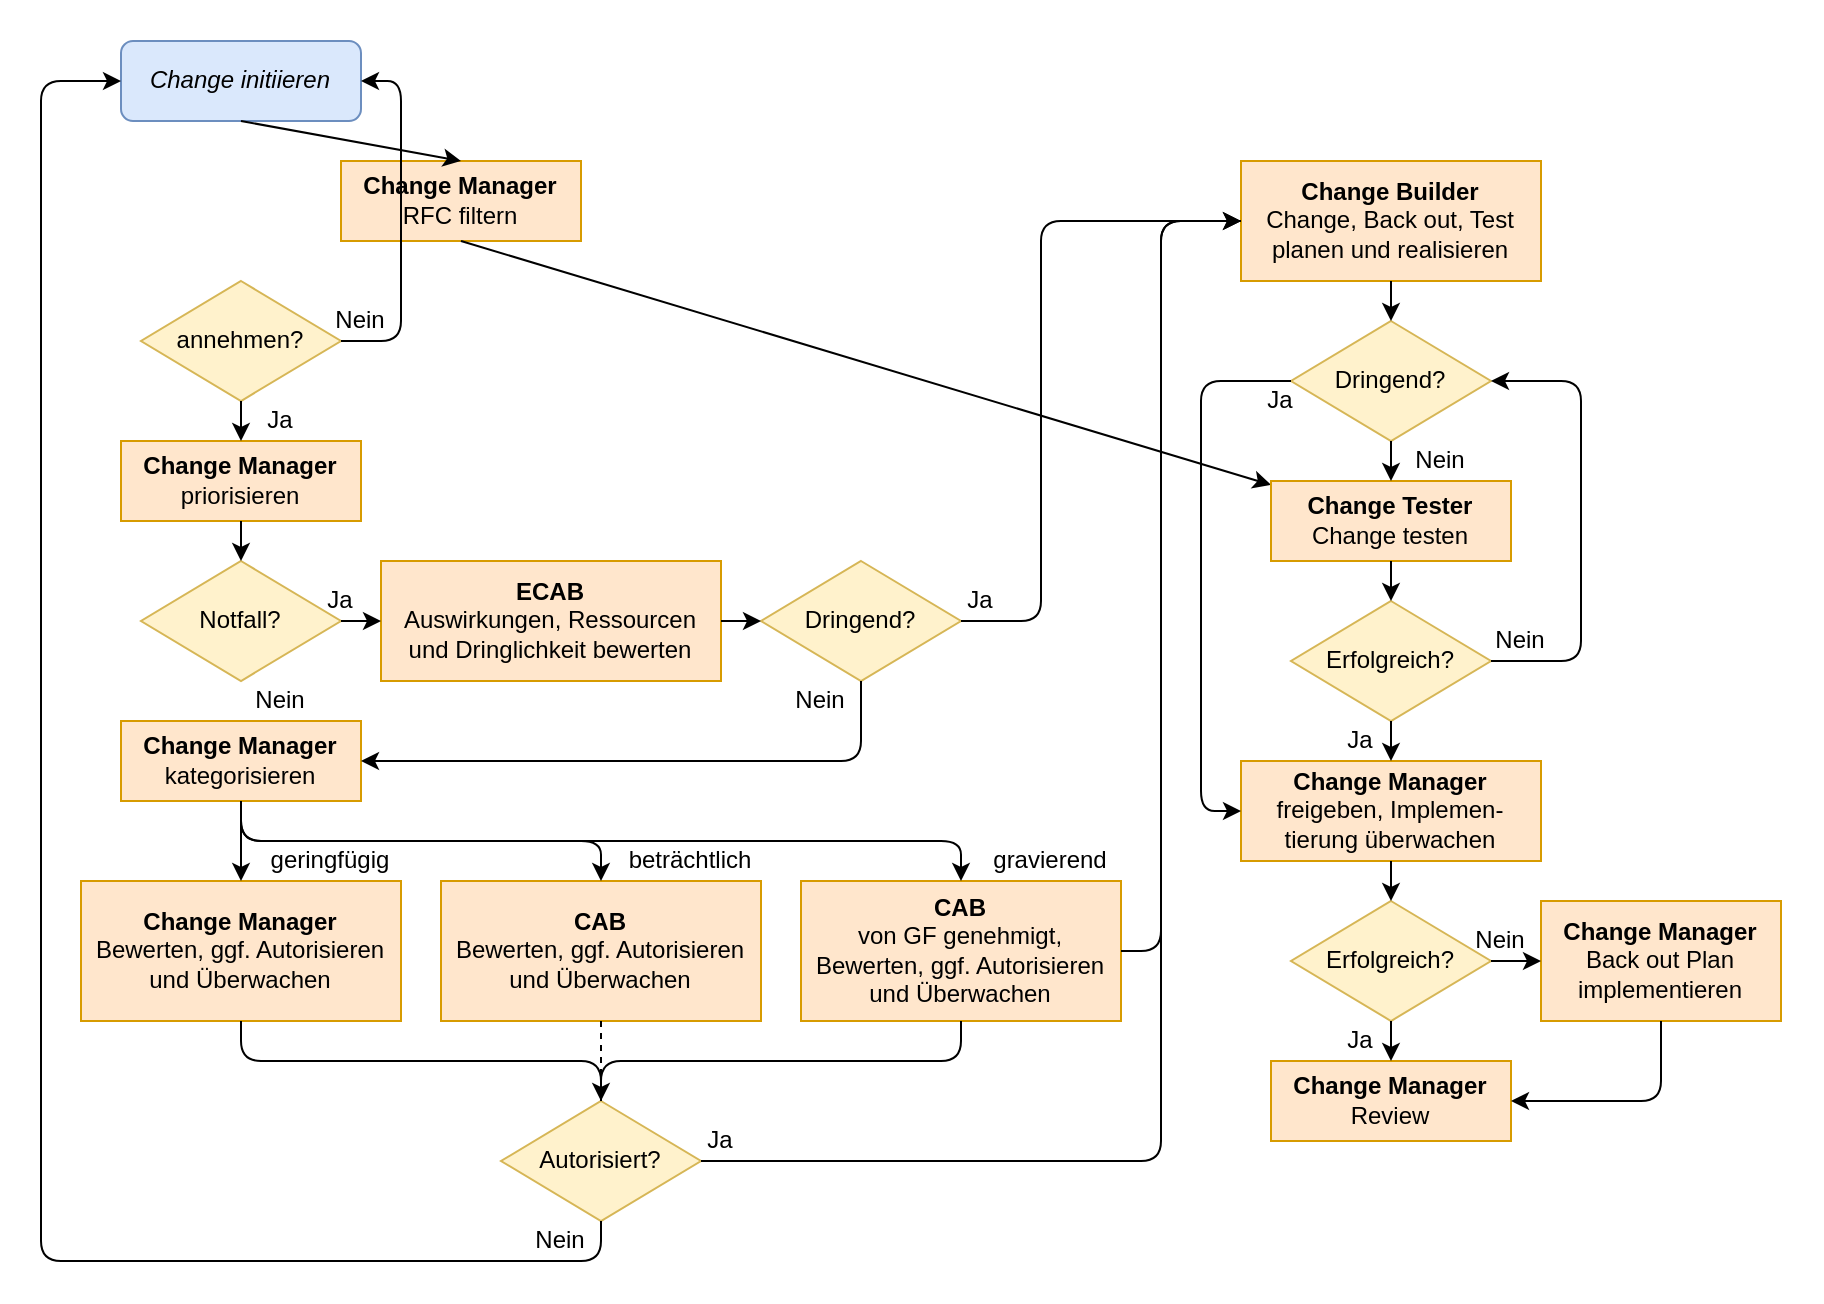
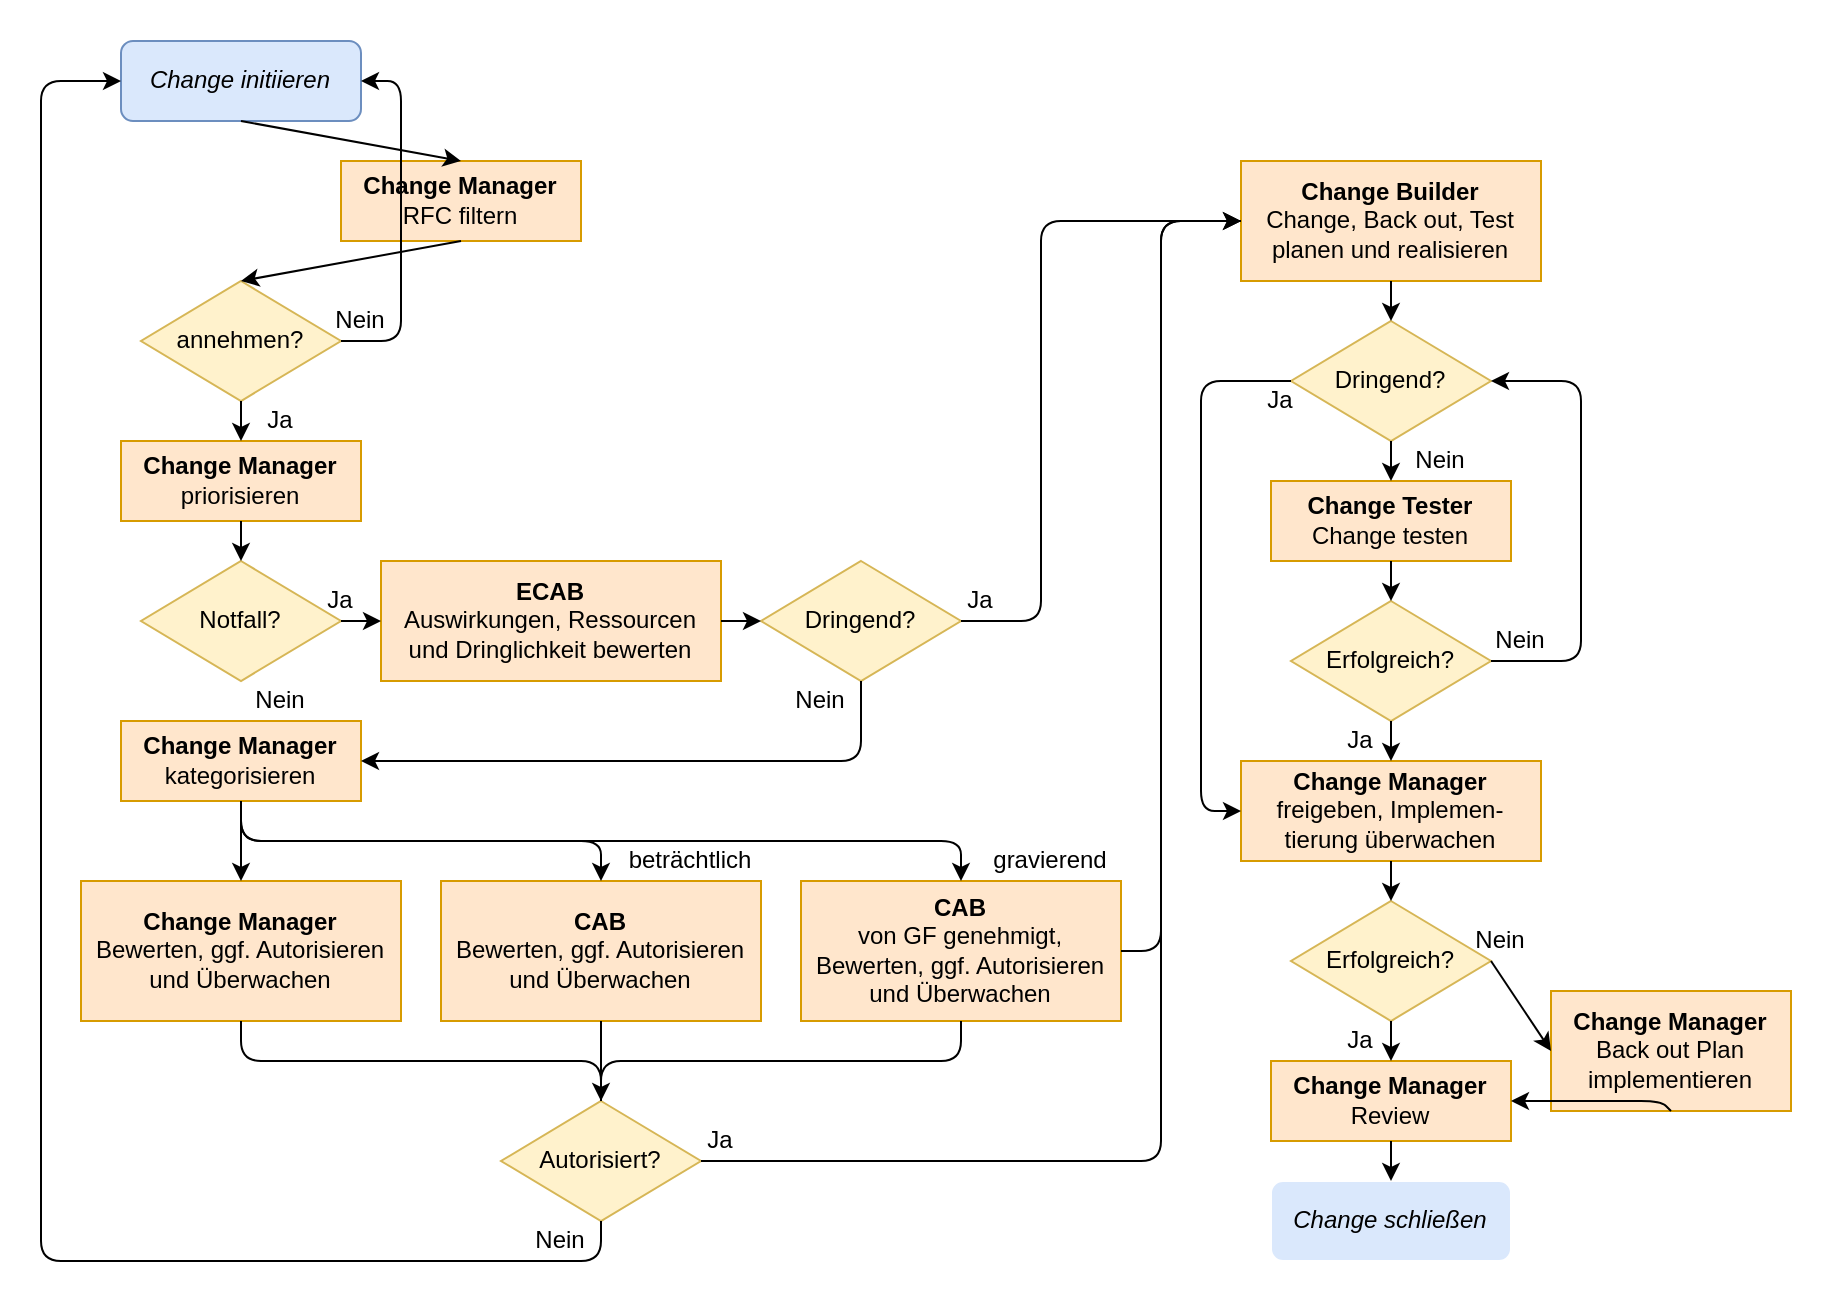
(748, 328) -> (357, 260)
(331, 861) -> none
(1661, 961) -> (1671, 1051)
(601, 1046) -> (601, 1046)
none -> (1391, 1154)
none -> (1391, 1221)
